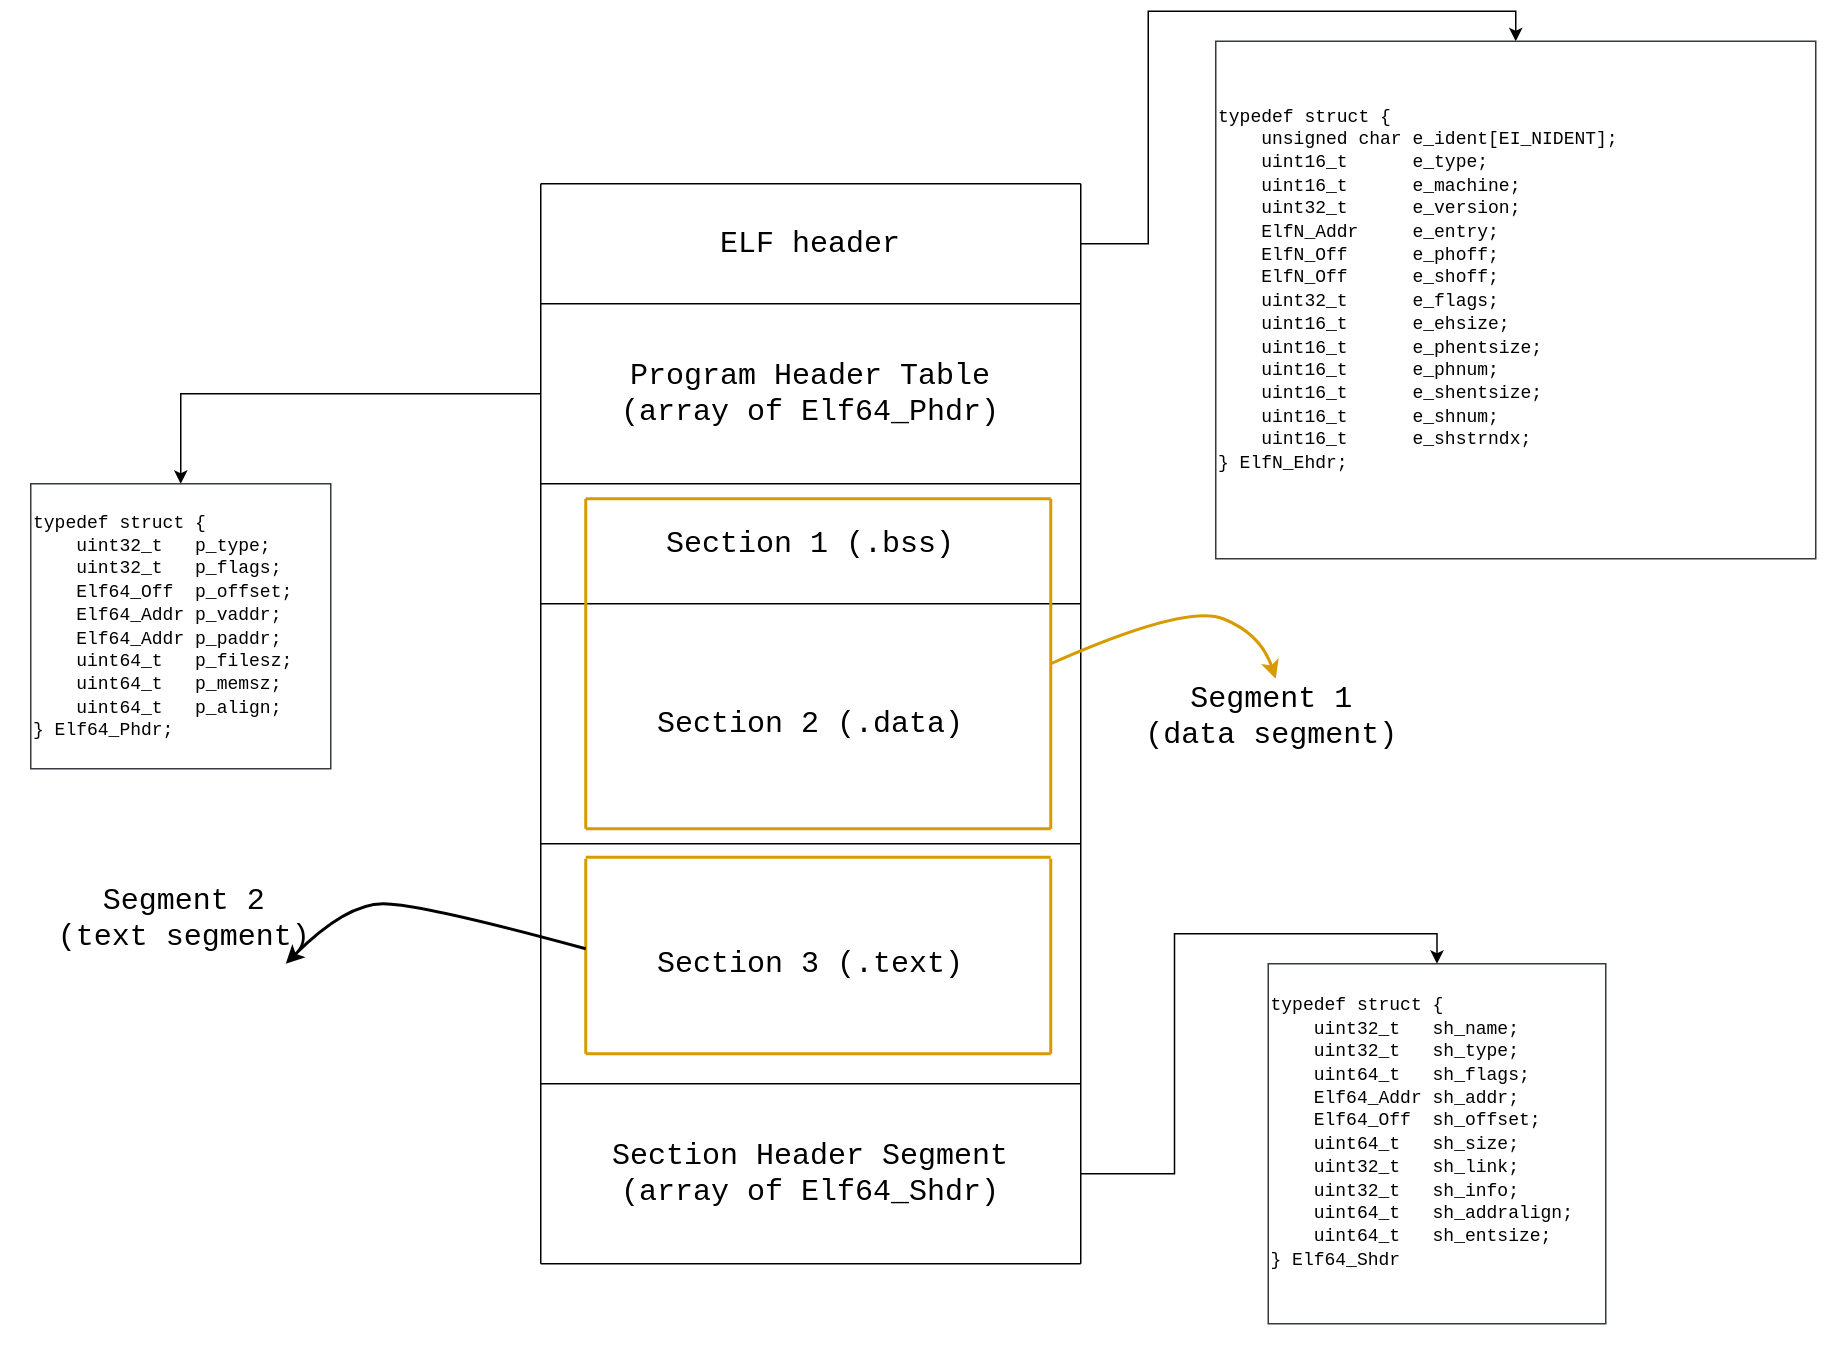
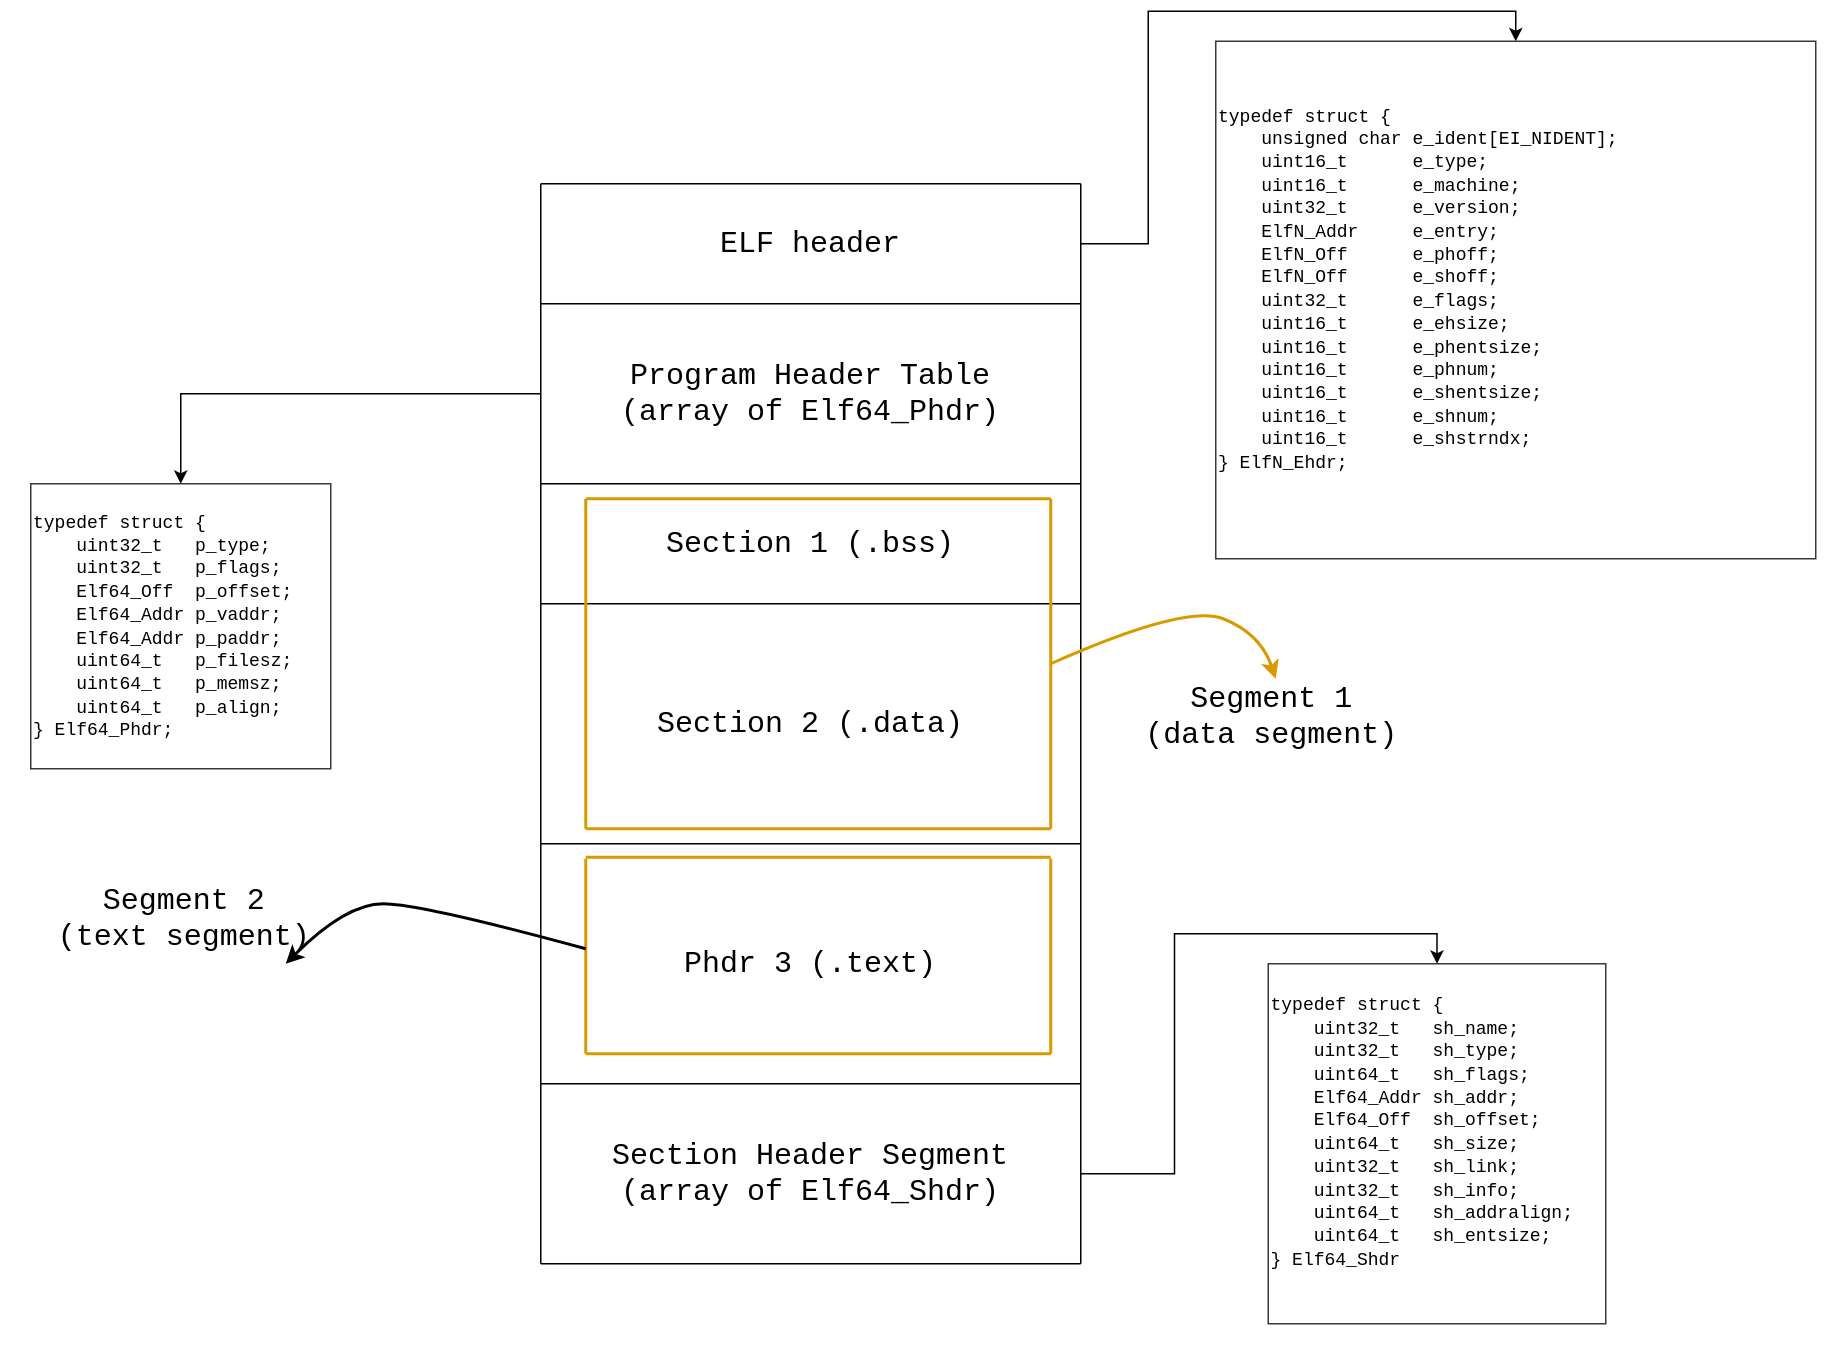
(811, 964) -> (811, 964)
